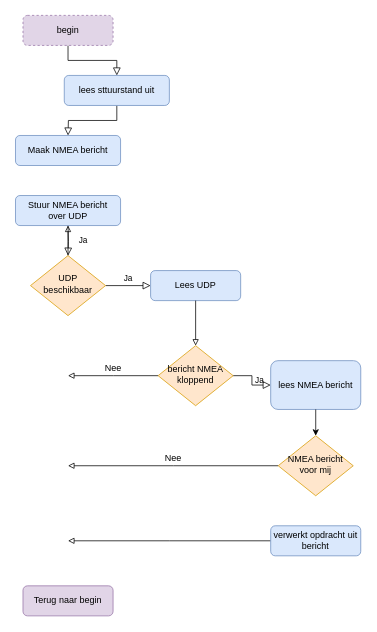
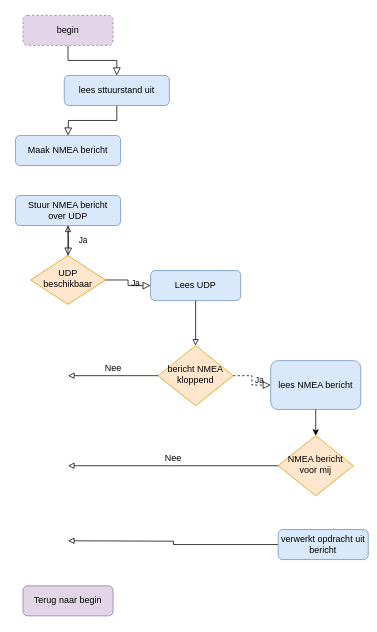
(68, 285) -> (68, 280)
(252, 375) -> (252, 375)
(315, 540) -> (323, 544)
